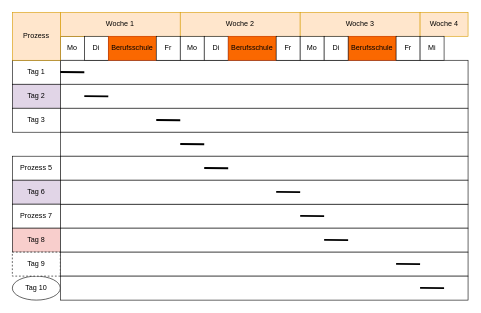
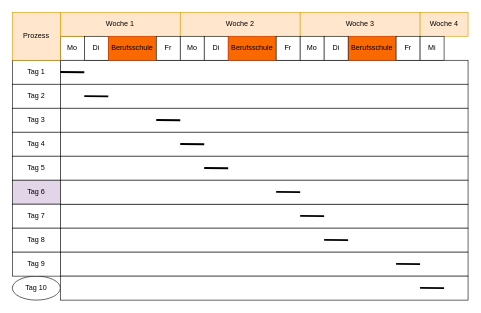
(36, 96) -> (36, 96)
none -> (36, 144)
(36, 168) -> (36, 168)
(36, 216) -> (36, 216)
(36, 240) -> (36, 240)
(36, 264) -> (36, 264)
